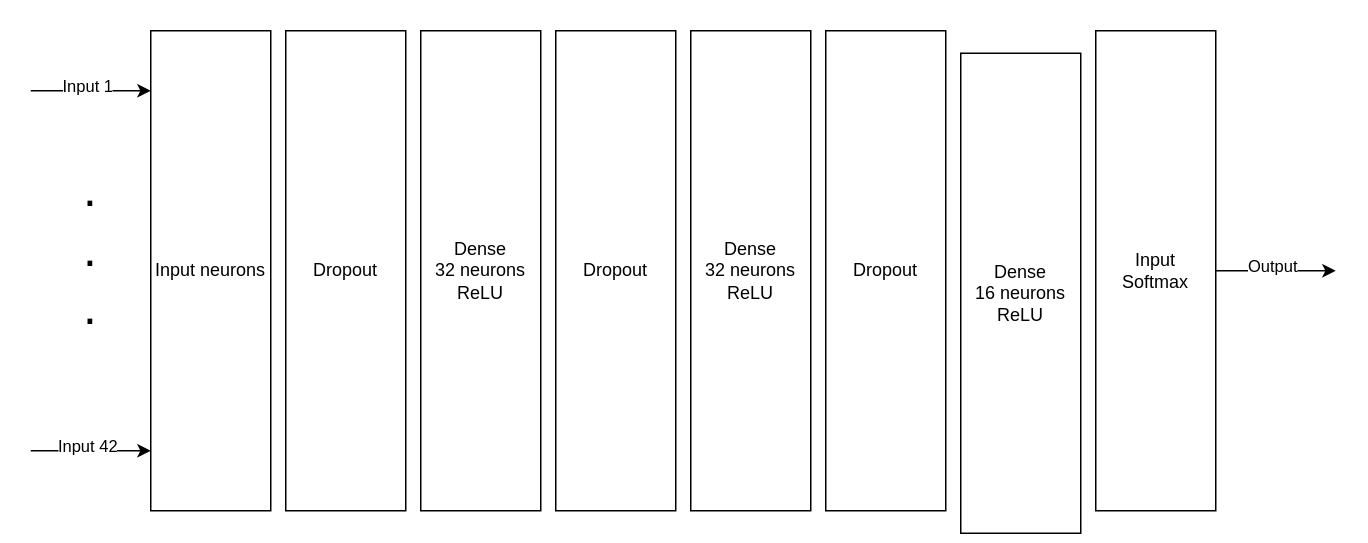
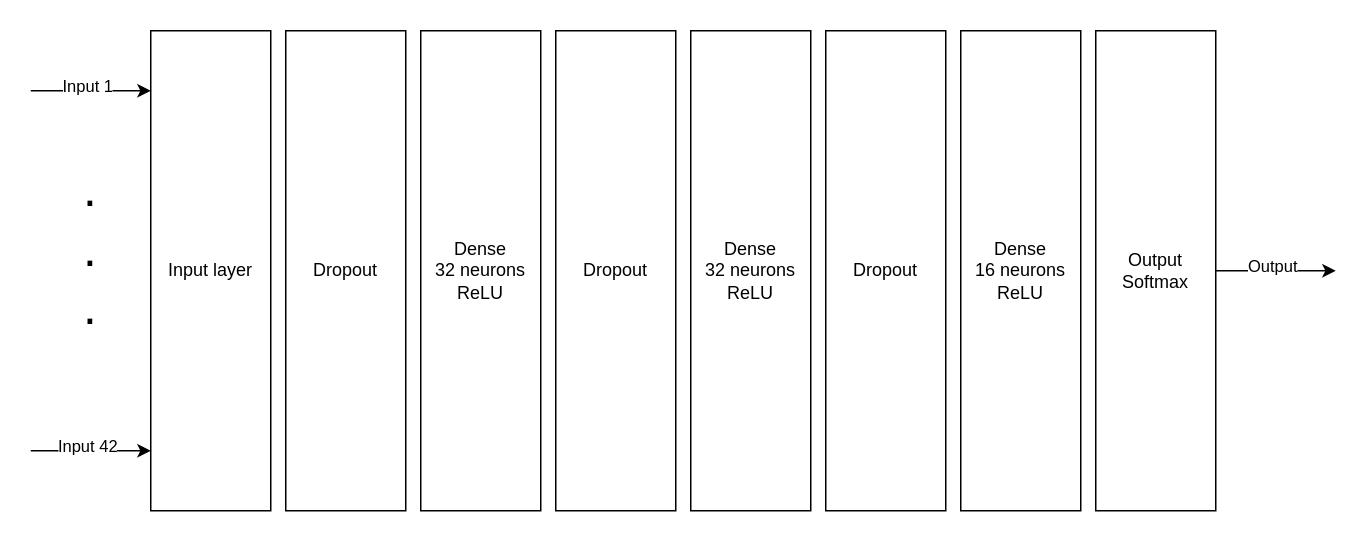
(211, 271) -> (211, 271)
(1156, 271) -> (1156, 271)
(1021, 293) -> (1021, 271)
